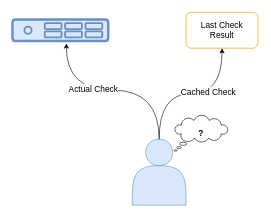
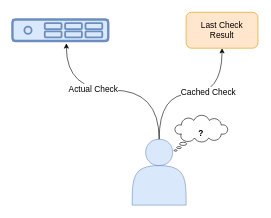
(222, 30) -> (222, 30)
